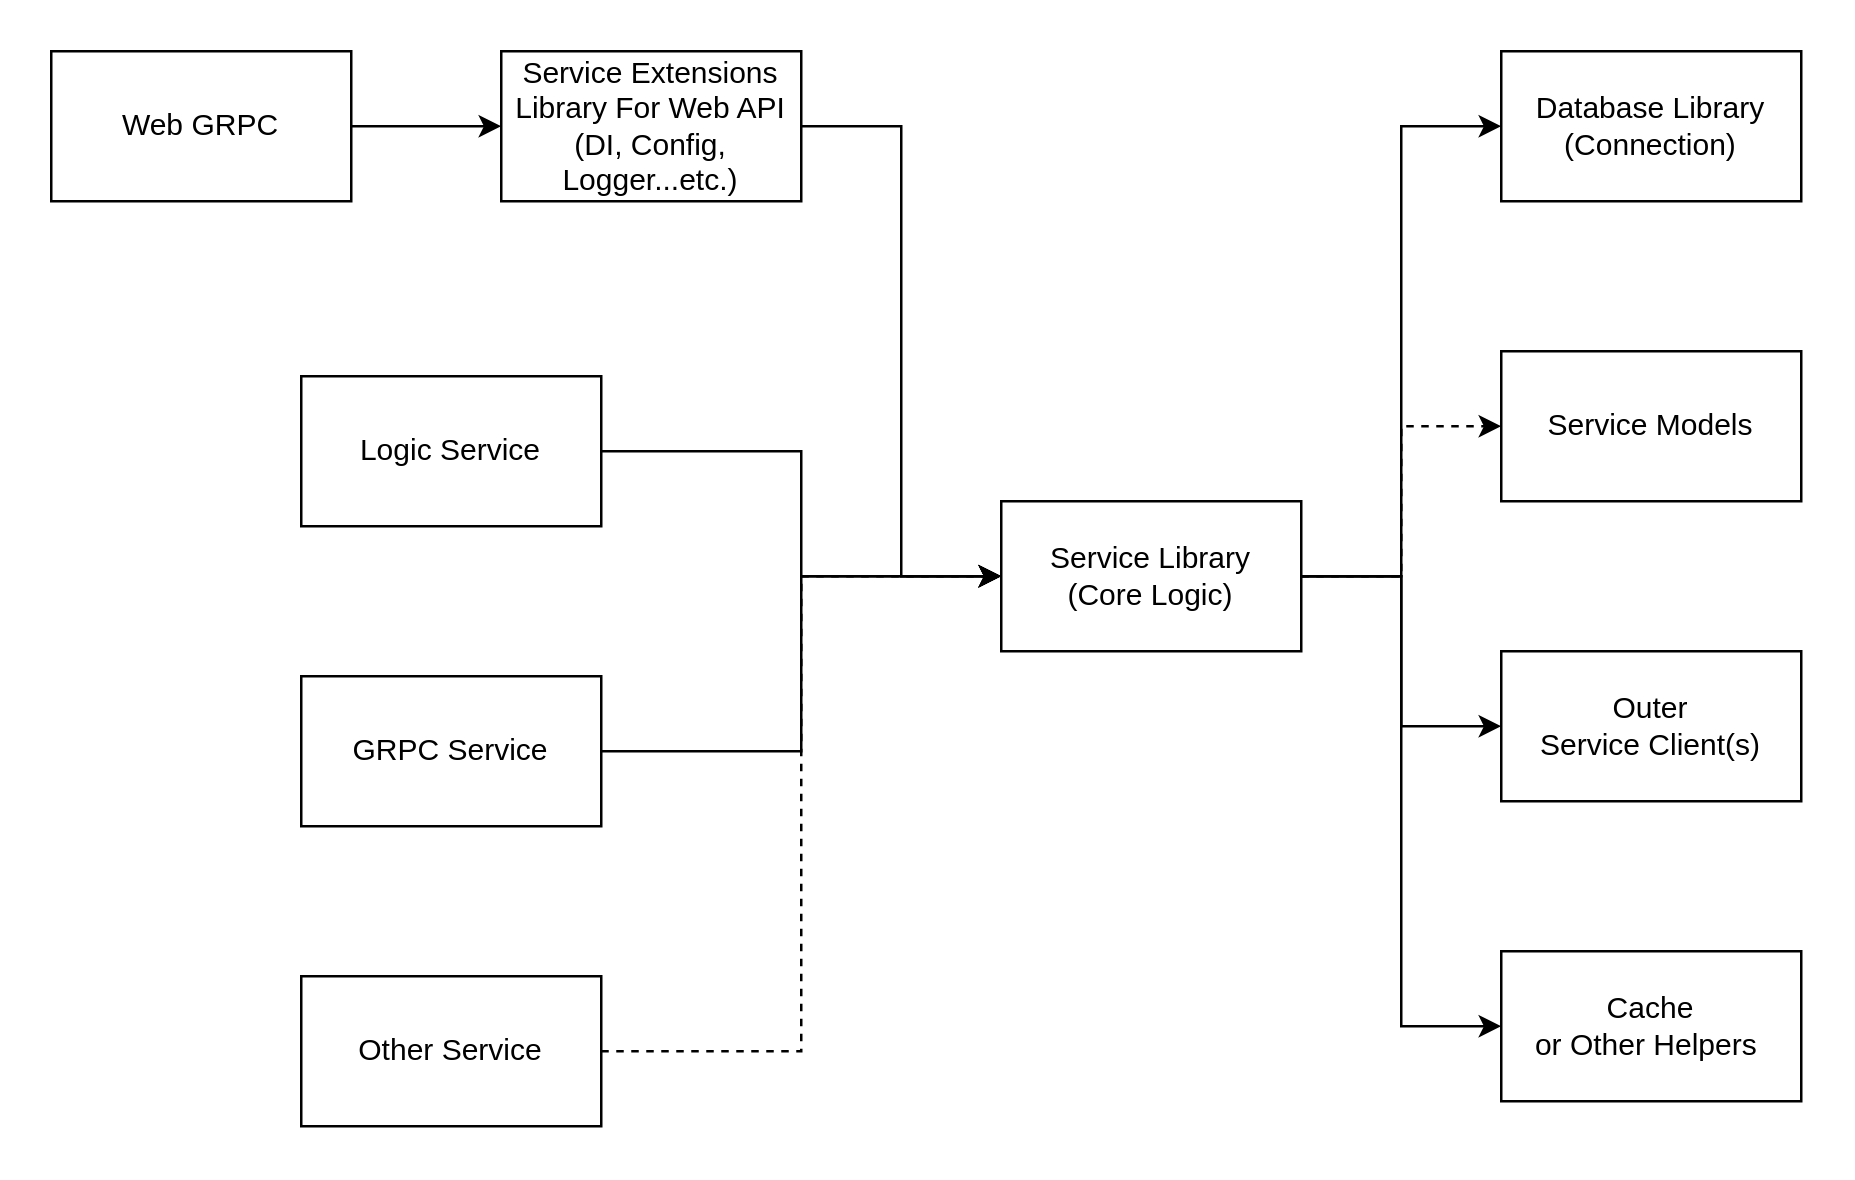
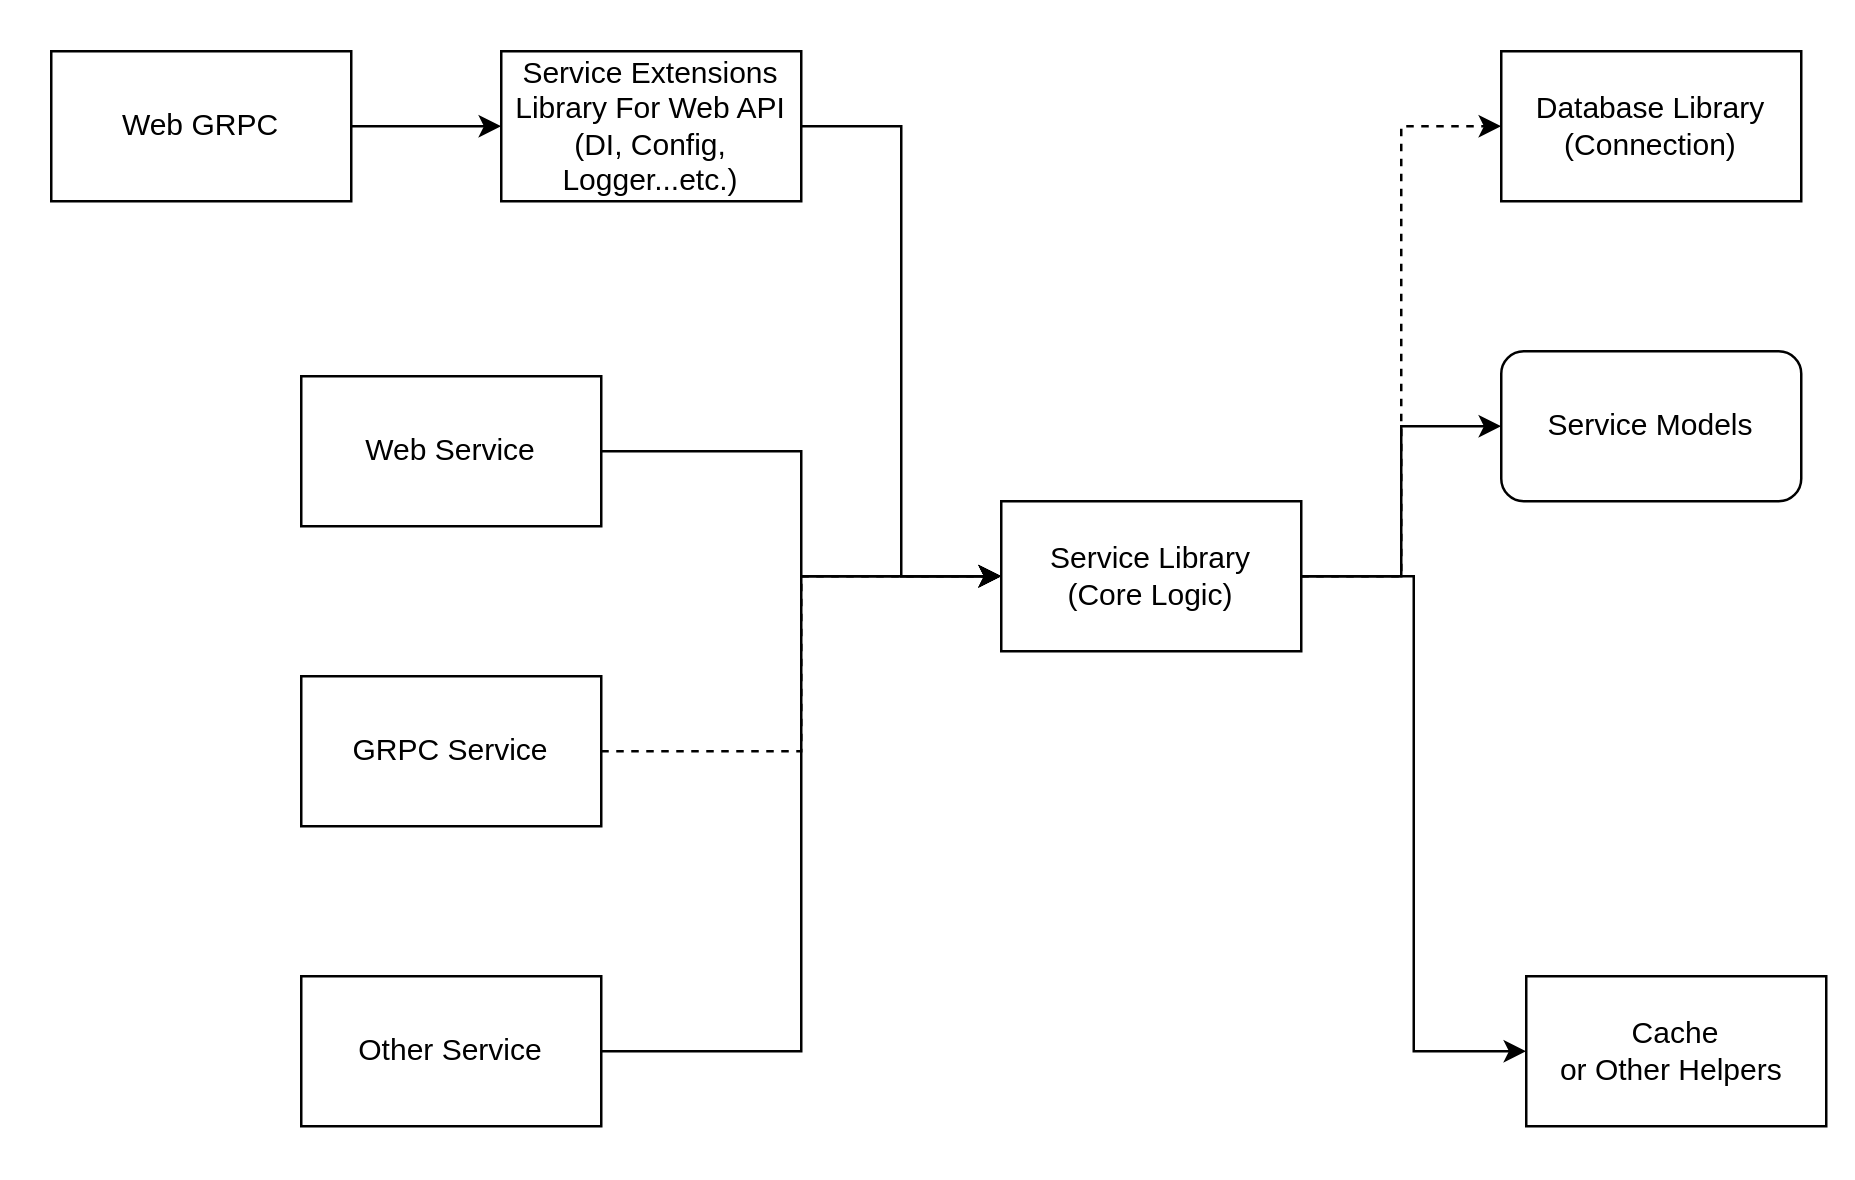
(1401, 234) -> (1401, 234)
(1443, 426) -> (1443, 426)
(1651, 426) -> (1651, 426)
(451, 451) -> (451, 451)
(1451, 726) -> none
(1651, 726) -> none
(701, 751) -> (701, 751)
(801, 1001) -> (801, 1001)
(1651, 1026) -> (1676, 1051)
